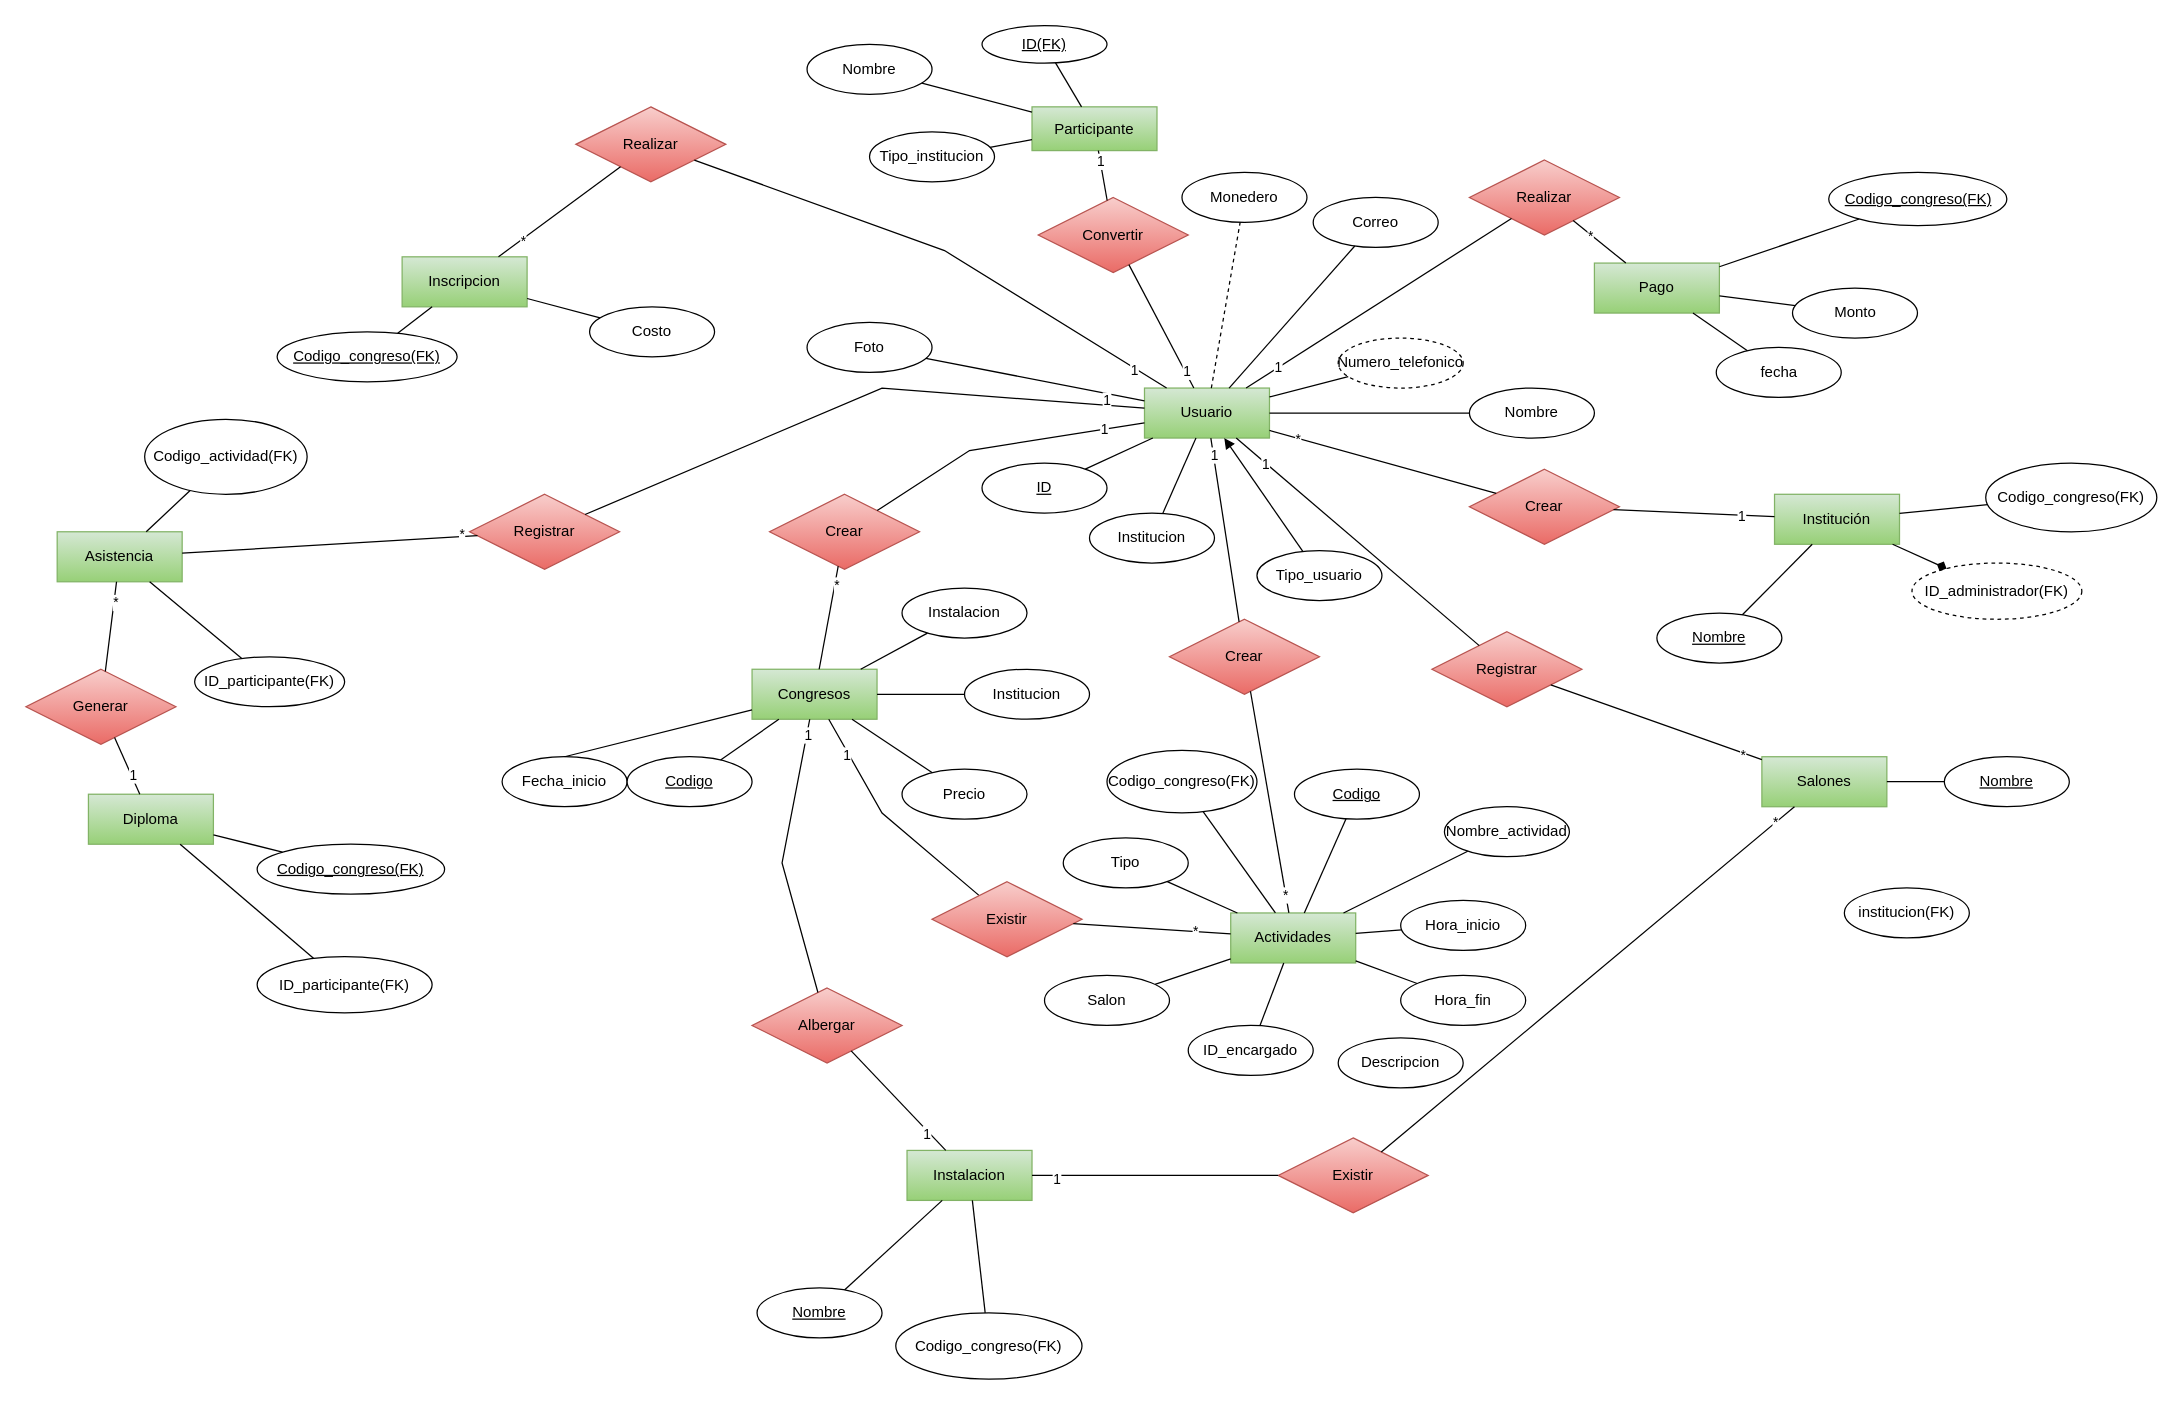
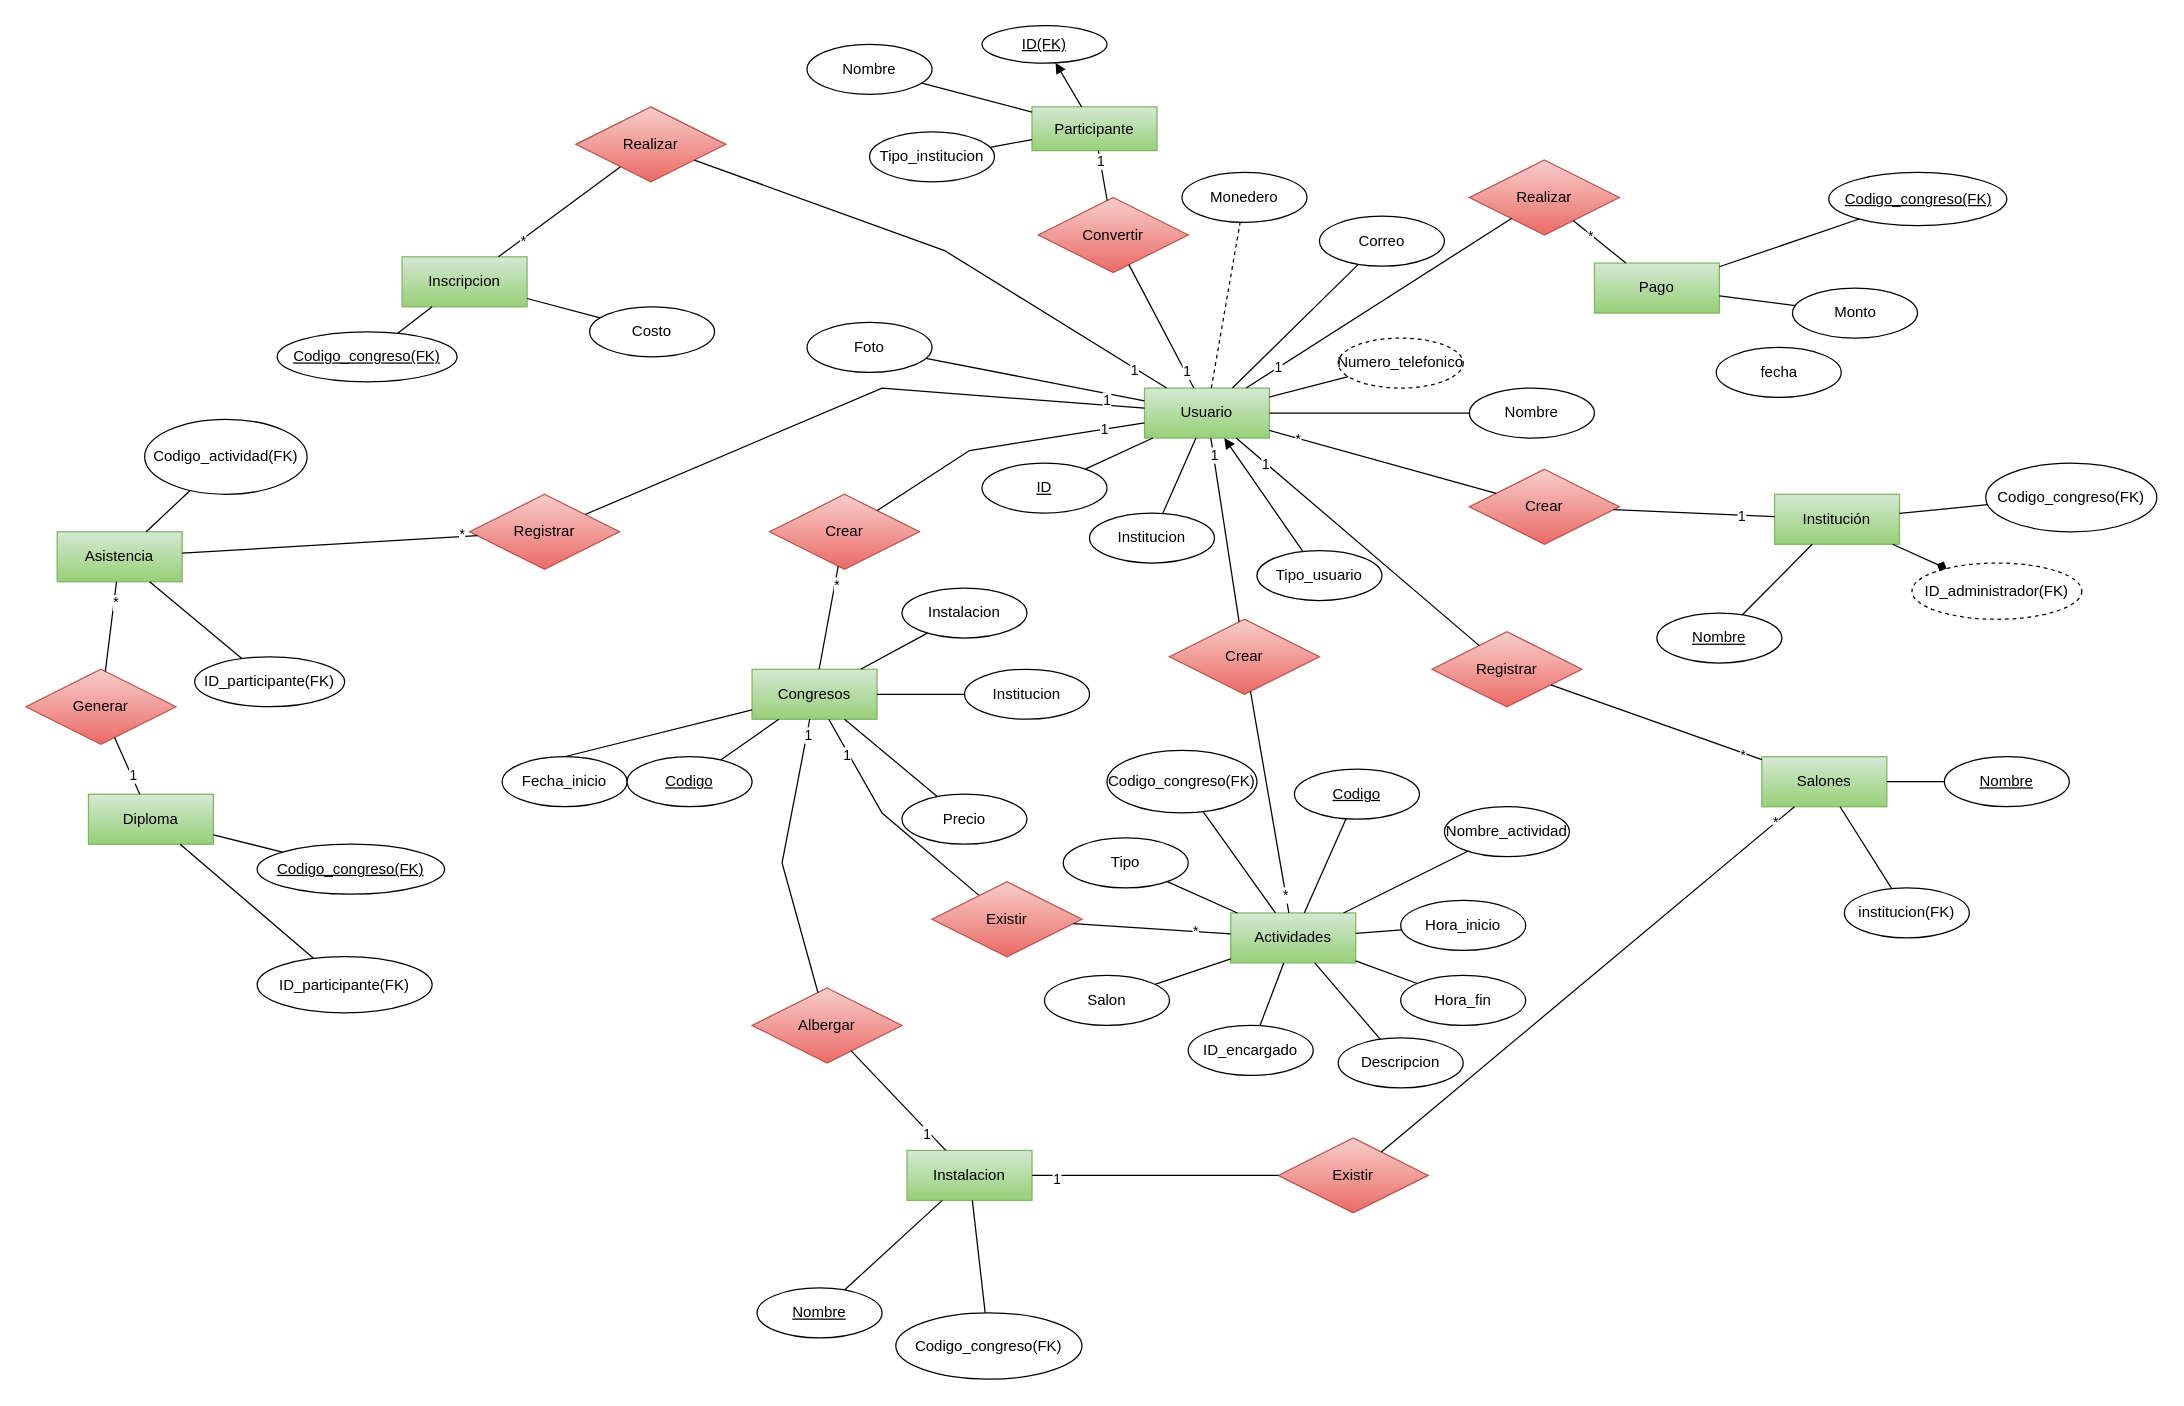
(1058, 68) -> (1061, 72)
(1376, 223) -> (1382, 241)
(1720, 332) -> none
(964, 794) -> (964, 819)
none -> (1866, 848)
none -> (1347, 1001)
